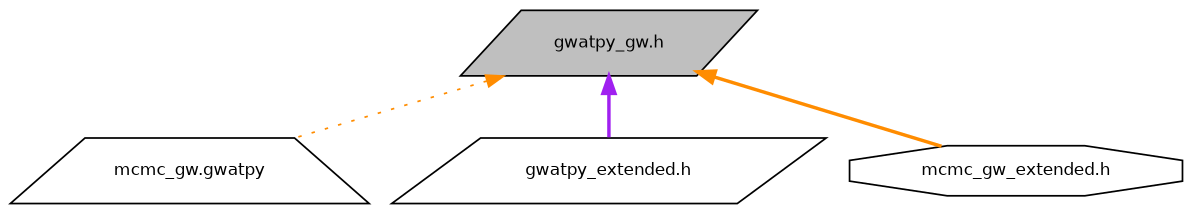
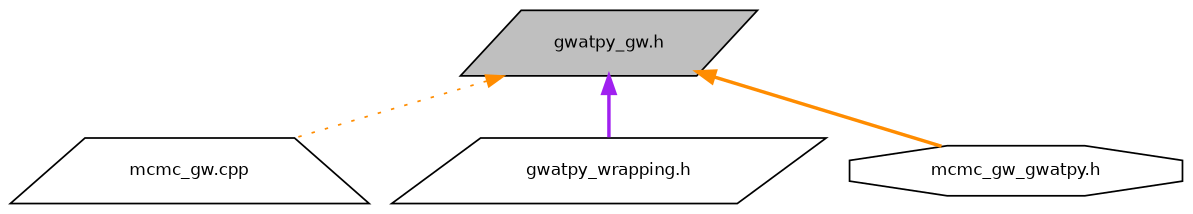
(190, 171) -> (190, 171)
(609, 171) -> (609, 171)
(1016, 171) -> (1016, 171)
